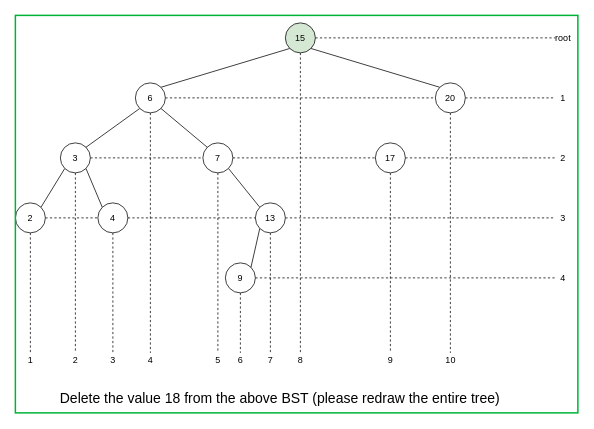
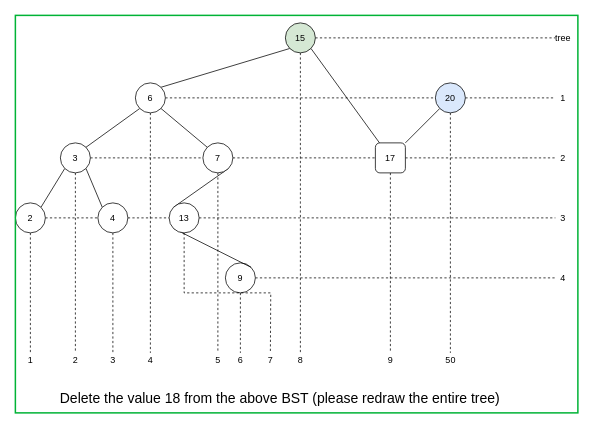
(563, 38) -> (563, 38)
(375, 68) -> (345, 95)
(450, 98) -> (450, 98)
none -> (423, 126)
(390, 158) -> (390, 158)
(270, 218) -> (184, 218)
(451, 360) -> (451, 360)
